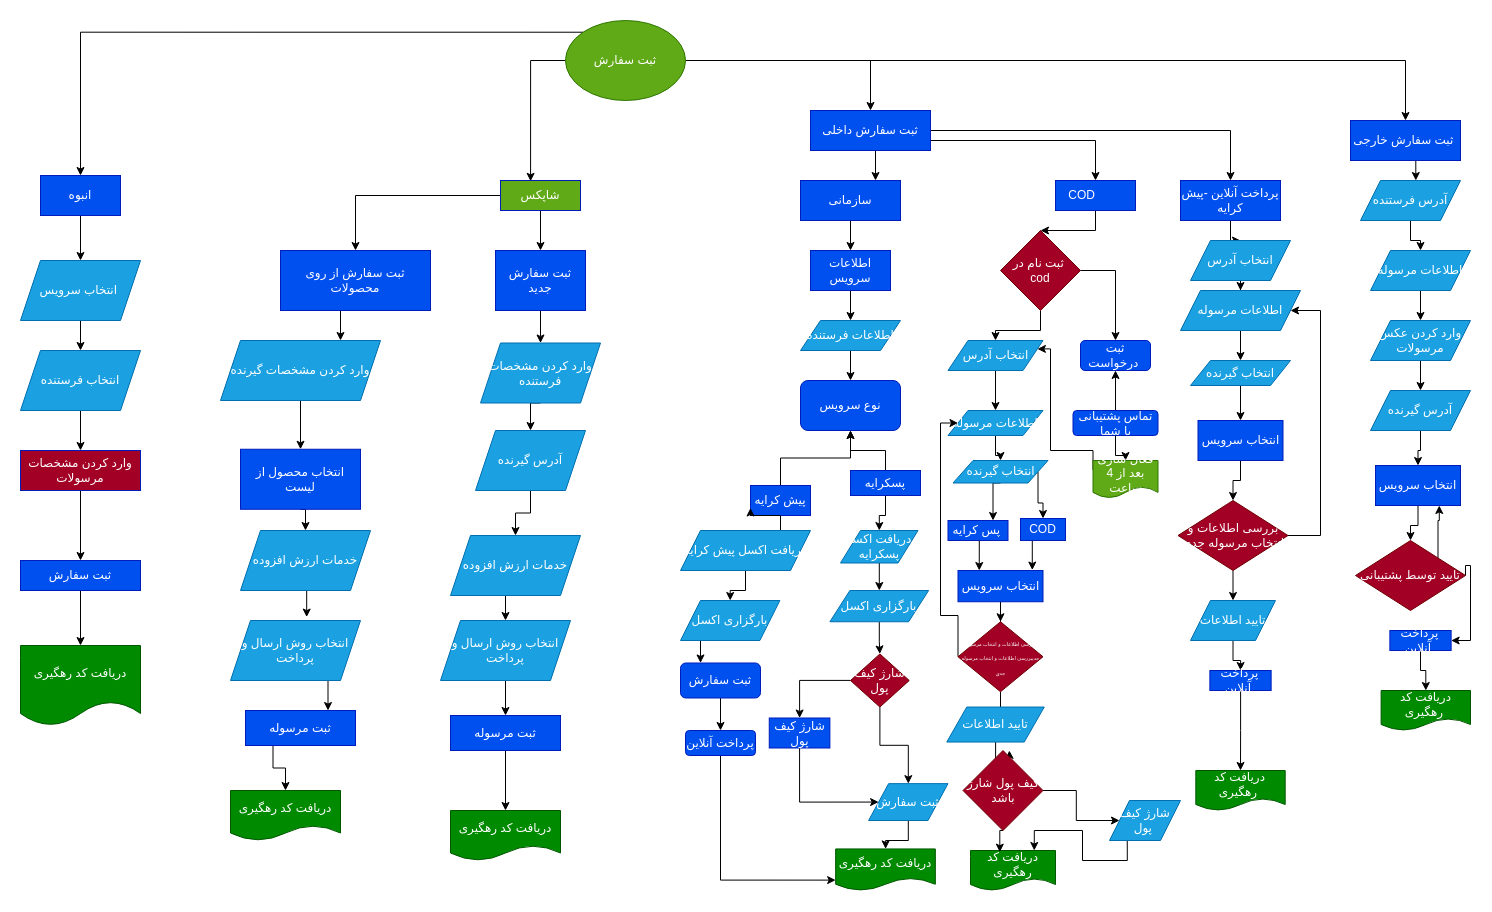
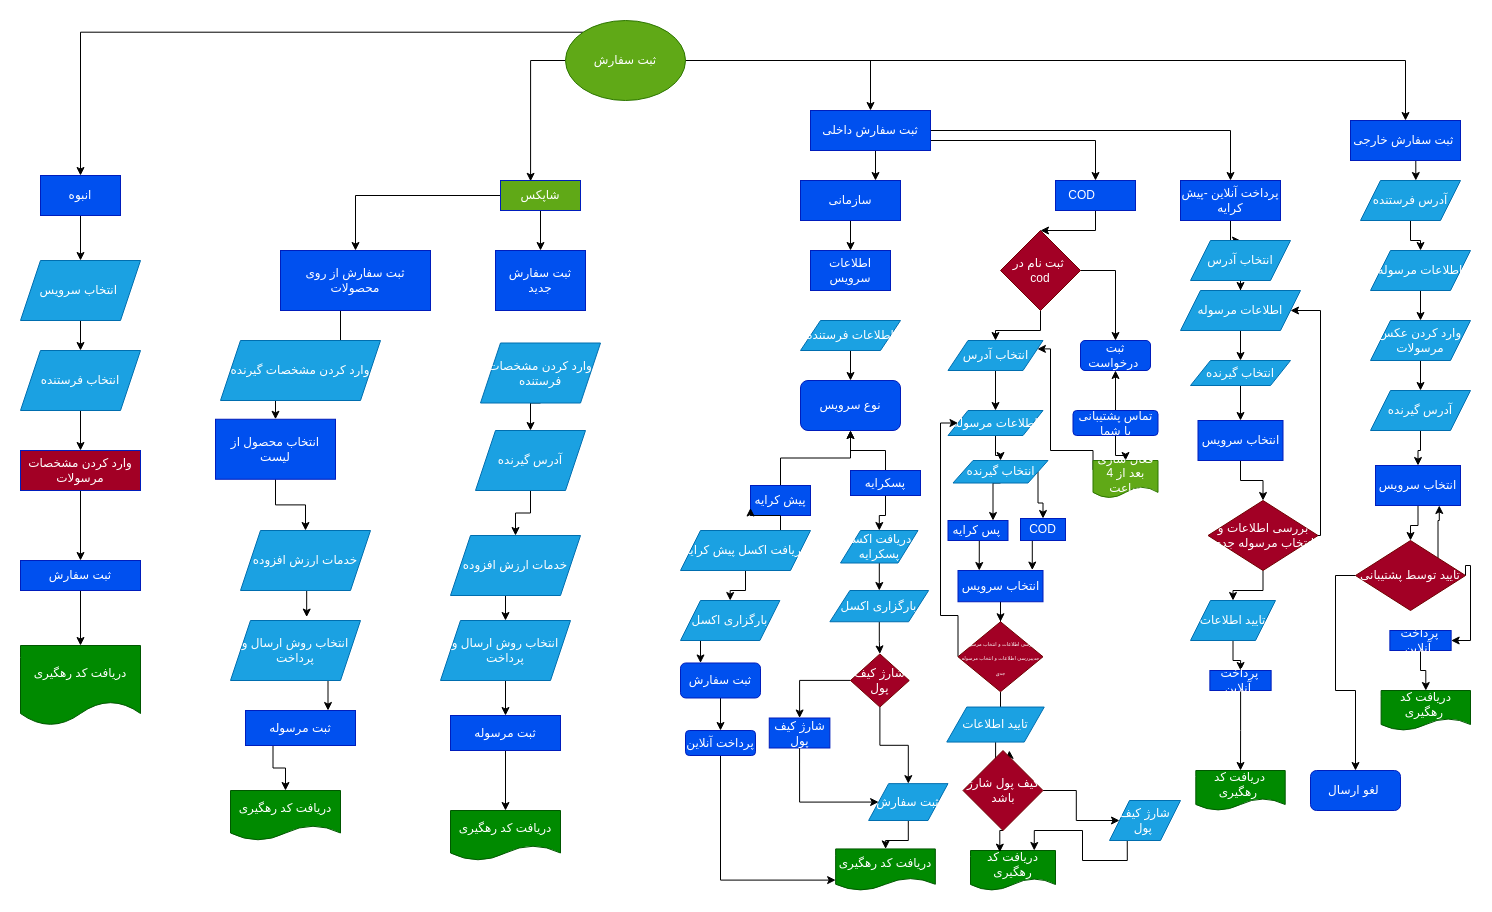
(851, 310) -> none
(541, 331) -> none
(341, 332) -> (341, 335)
(301, 479) -> (276, 449)
(1233, 536) -> (1263, 536)
none -> (1336, 670)
none -> (1356, 791)
